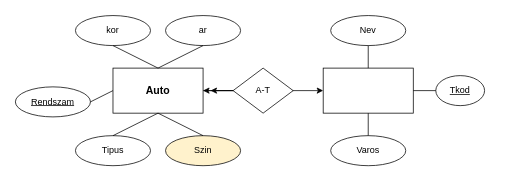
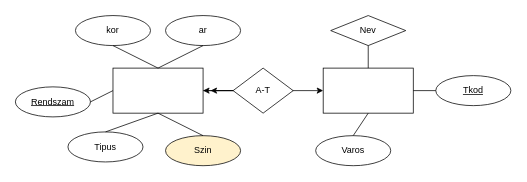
(368, 30) -> (368, 30)
(158, 90) -> none
(460, 90) -> (473, 90)
(113, 150) -> (105, 147)
(368, 150) -> (353, 150)
